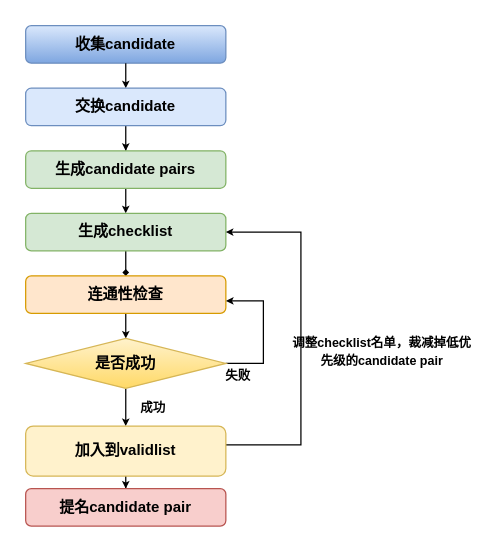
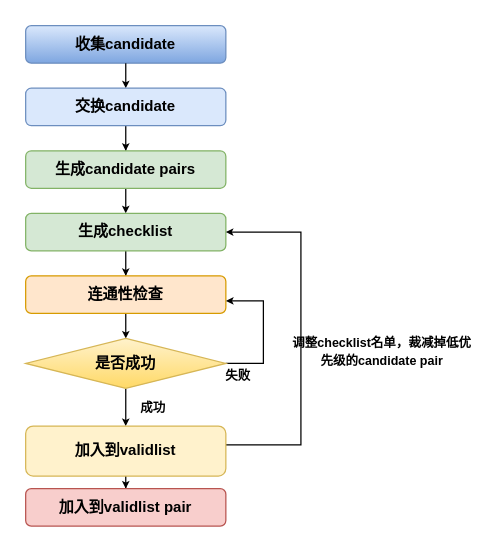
(126, 268) -> (126, 268)
(126, 507) -> (126, 507)
